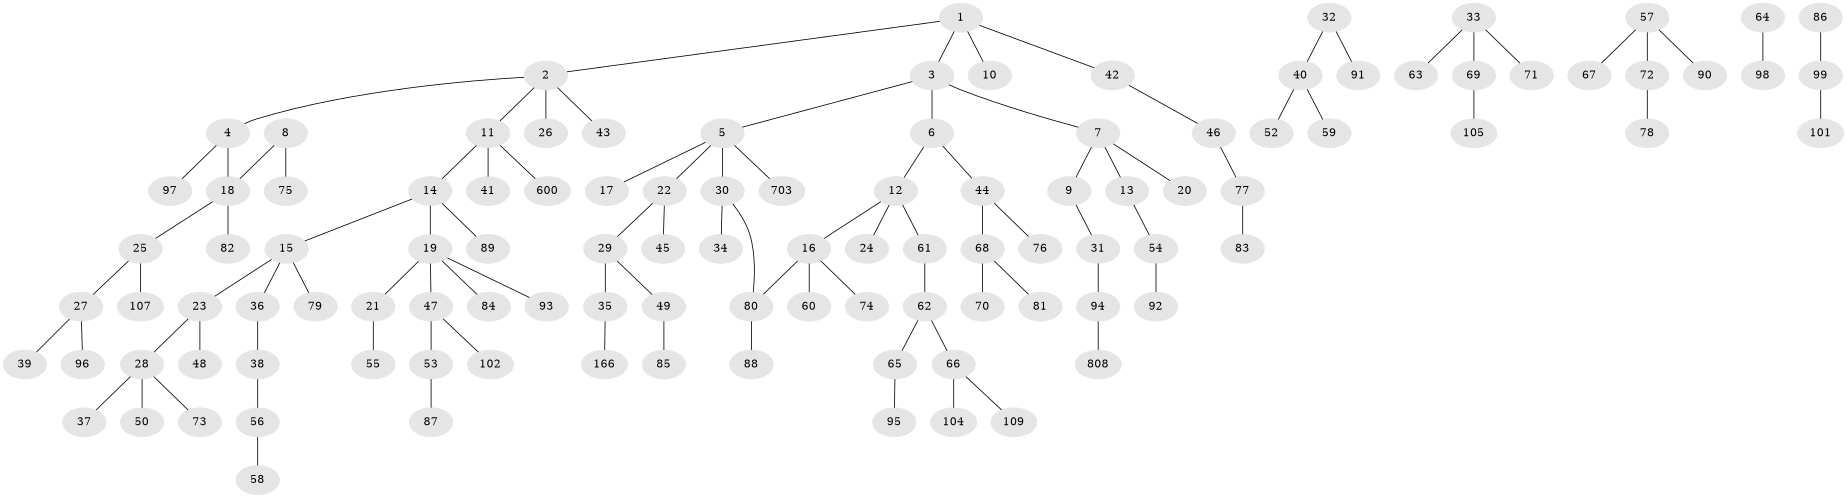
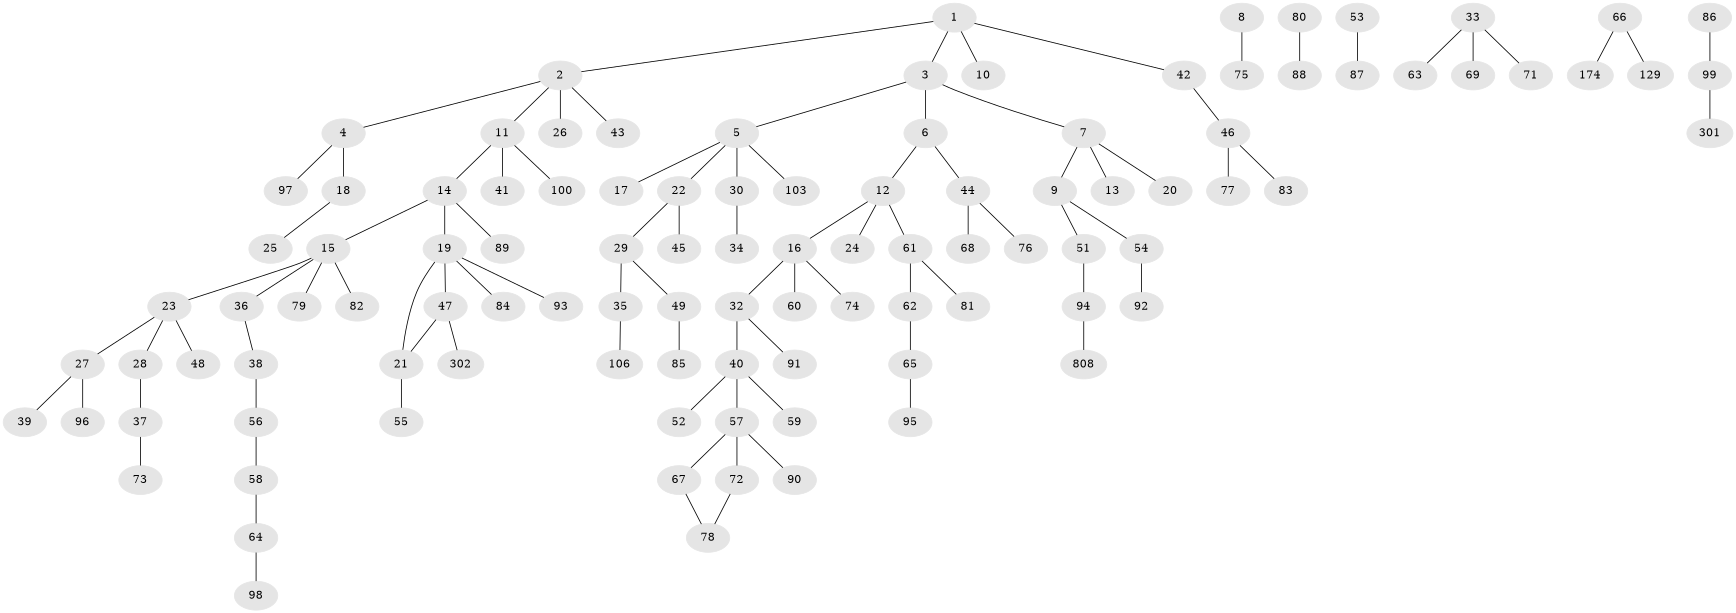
(1474, 133) -> none
(1821, 133) -> (1710, 133)
(257, 162) -> none
(547, 191) -> (562, 191)
(782, 191) -> (796, 191)
(228, 220) -> (343, 278)
(1142, 220) -> (1098, 220)
(1243, 220) -> (1257, 162)
(752, 246) -> none
(1098, 249) -> (1084, 249)
(111, 278) -> (126, 336)
(780, 278) -> (766, 278)
(1011, 278) -> (939, 278)
(140, 307) -> none
(983, 307) -> none
(431, 336) -> (423, 336)
(939, 336) -> none
(490, 364) -> (461, 364)
(604, 364) -> (620, 364)
(171, 393) -> (140, 451)
none -> (737, 393)
(142, 422) -> none
(954, 422) -> (1590, 75)
(1014, 422) -> (1651, 75)
none -> (256, 509)
none -> (694, 509)
